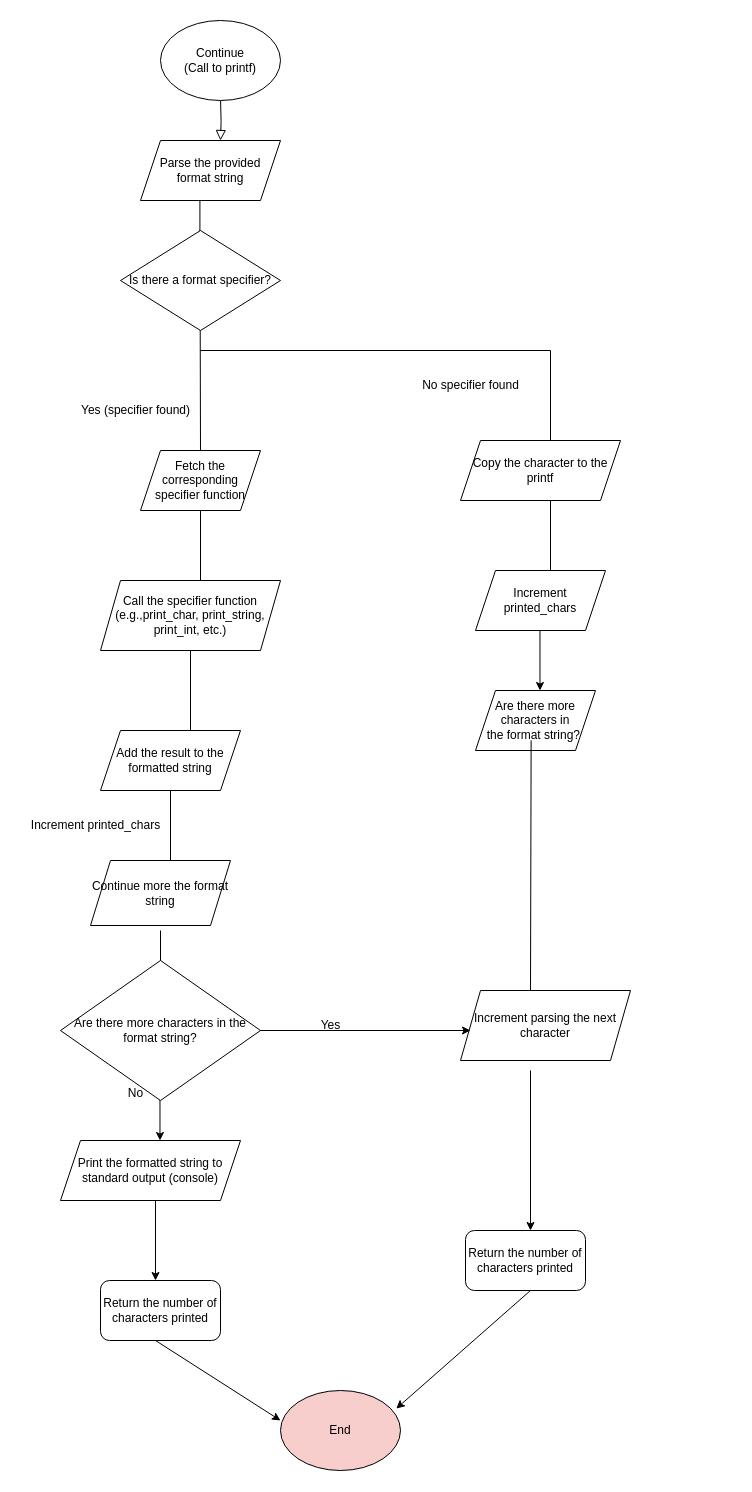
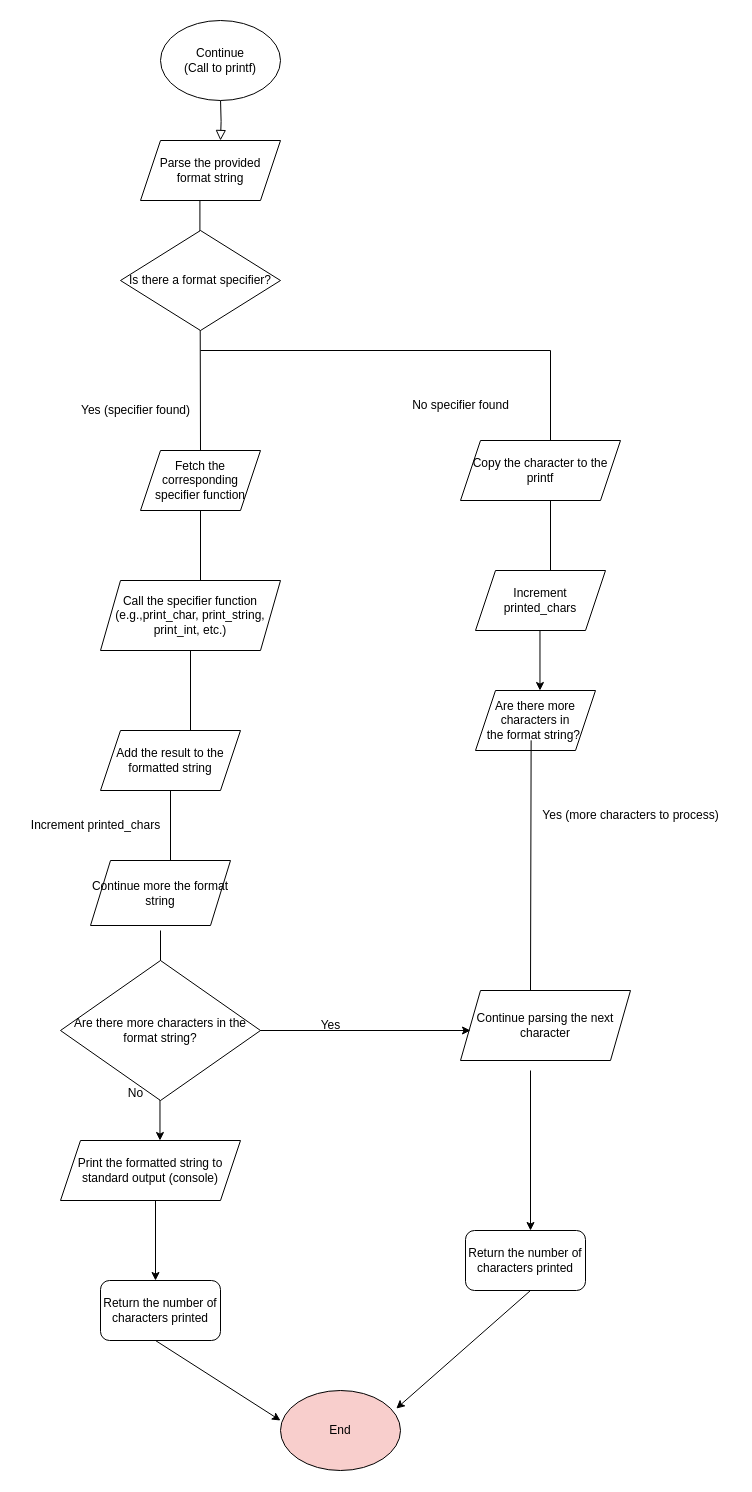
(471, 386) -> (461, 406)
none -> (631, 816)
(546, 1026) -> (546, 1026)
